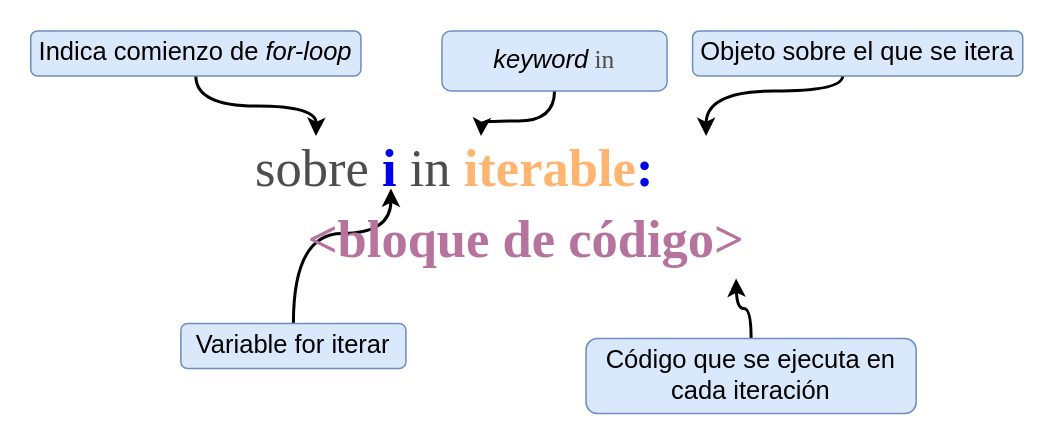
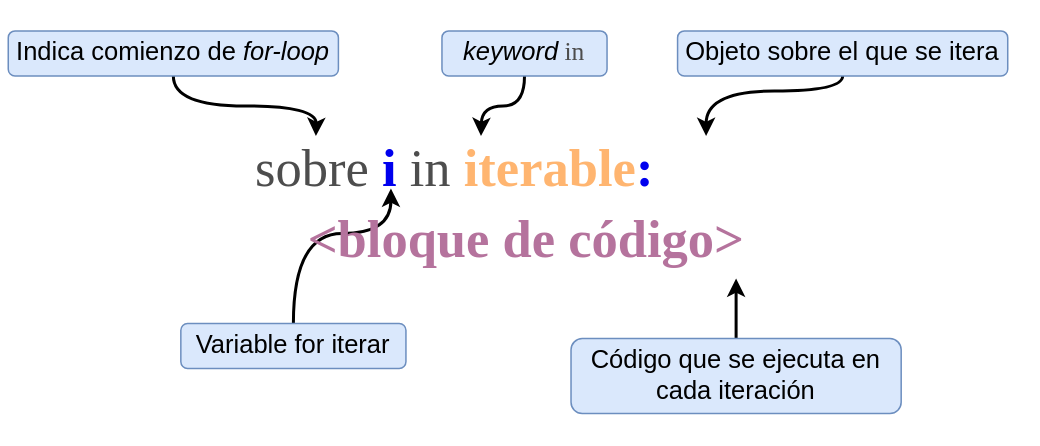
(196, 53) -> (173, 53)
(857, 53) -> (842, 53)
(554, 61) -> (524, 53)
(751, 376) -> (736, 376)
